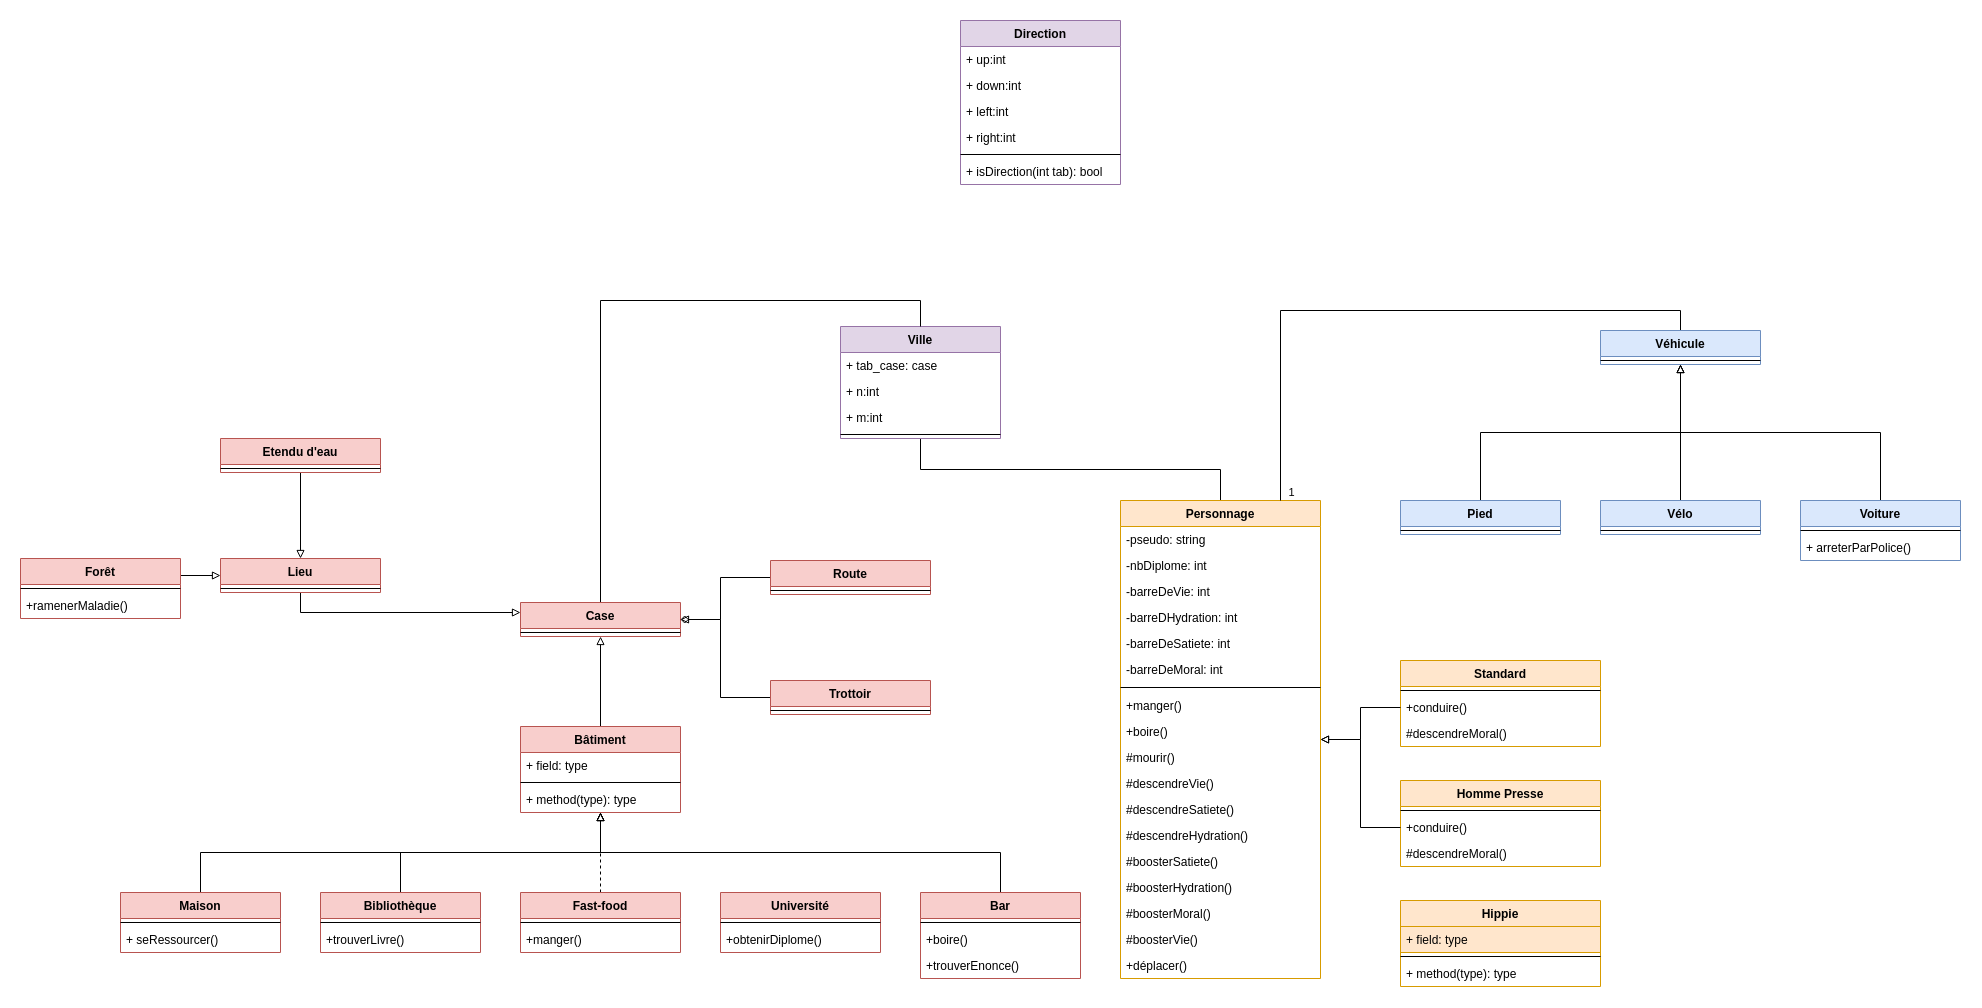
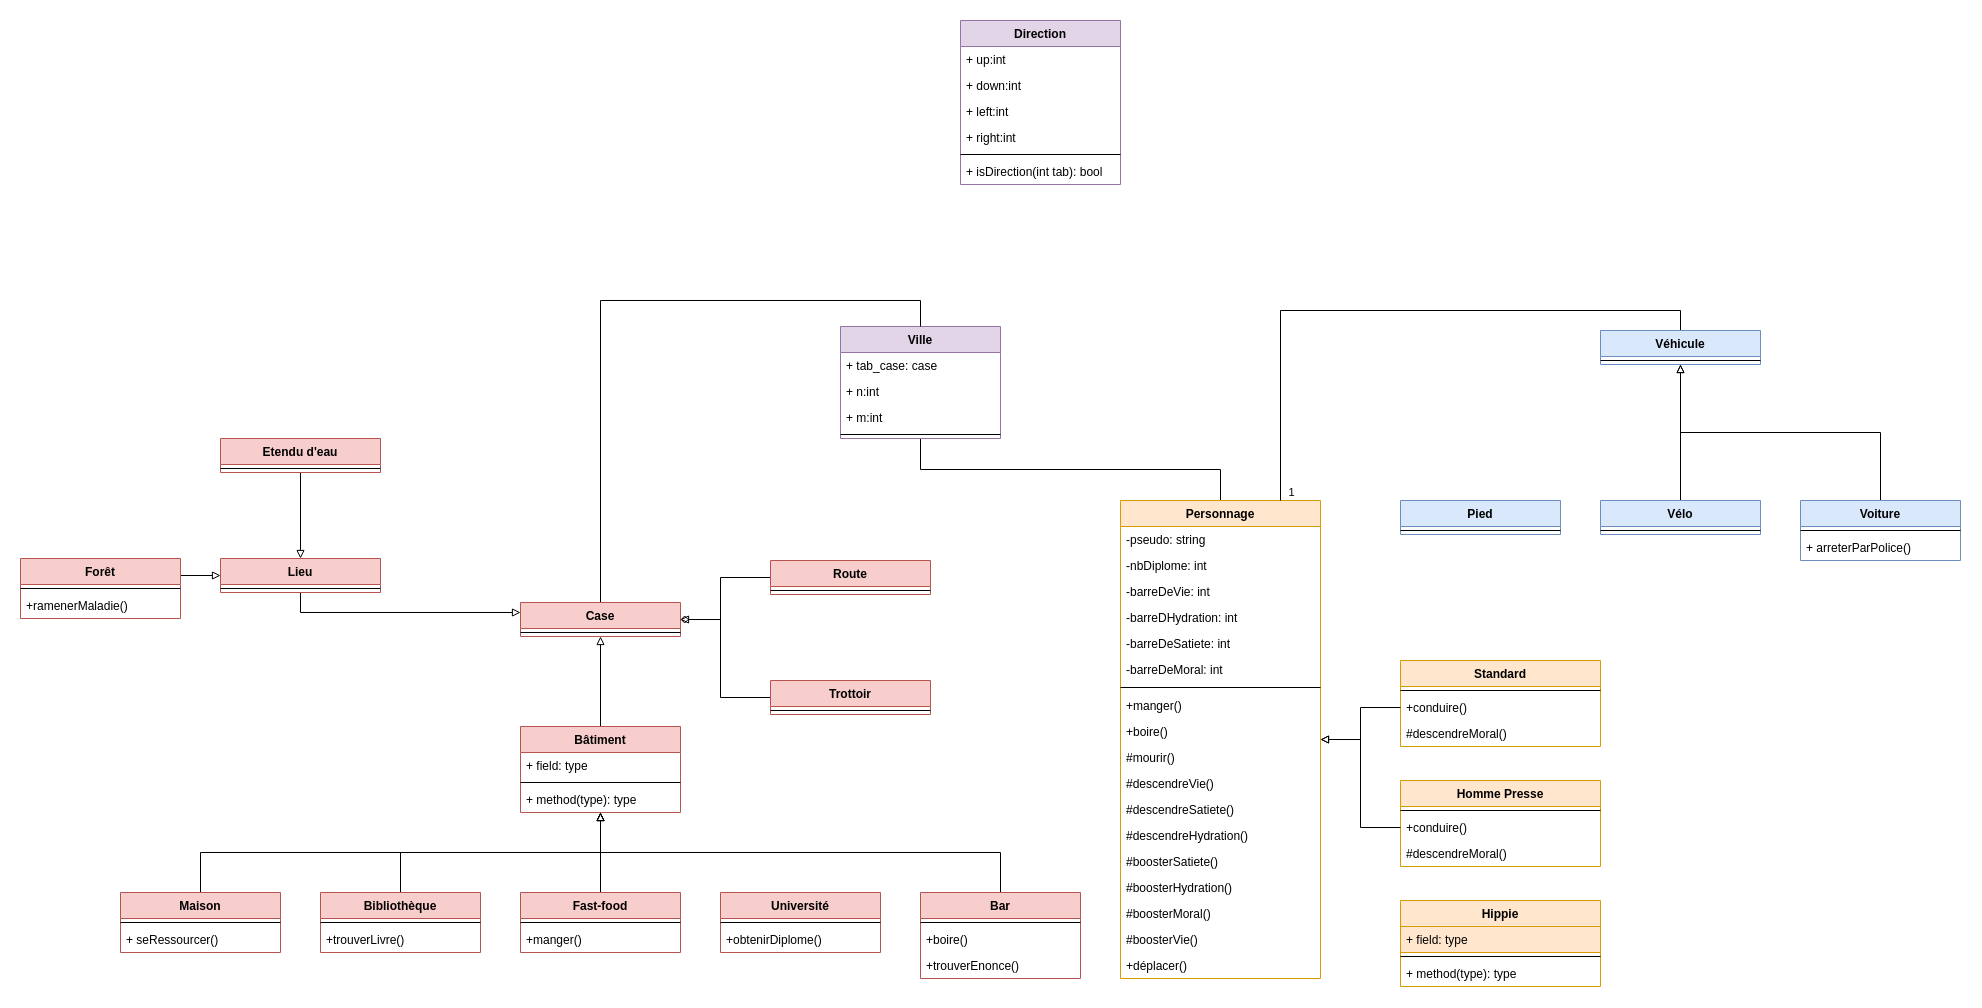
(1546, 433) -> none
(601, 873) -> (601, 873)
